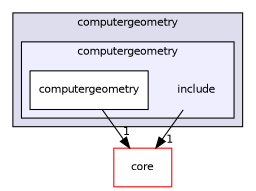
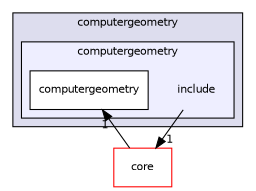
(113, 124) -> (119, 133)
